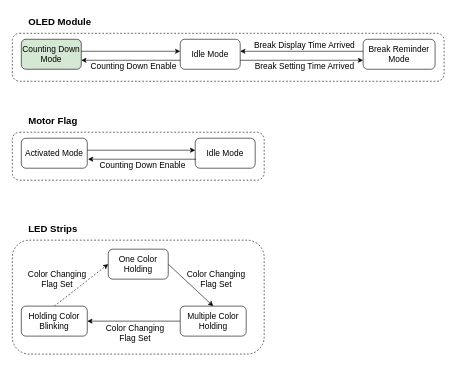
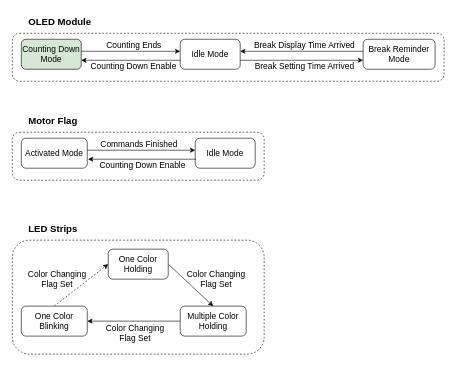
none -> (134, 45)
none -> (139, 144)
(54, 321) -> (54, 321)
